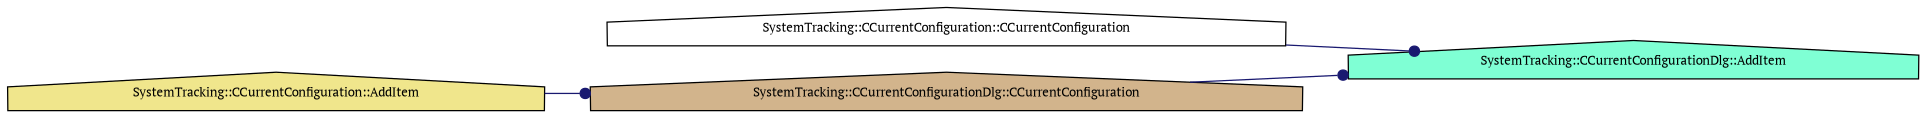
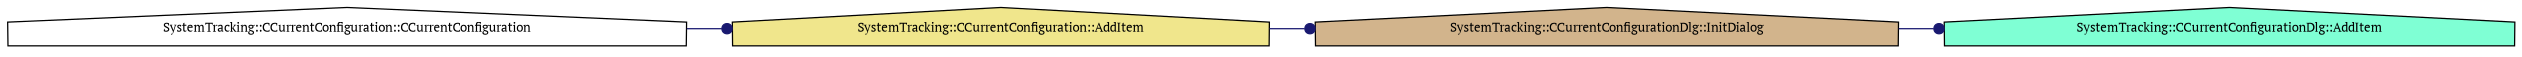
(1347, 48) -> (704, 29)
(946, 93) -> (1607, 29)
